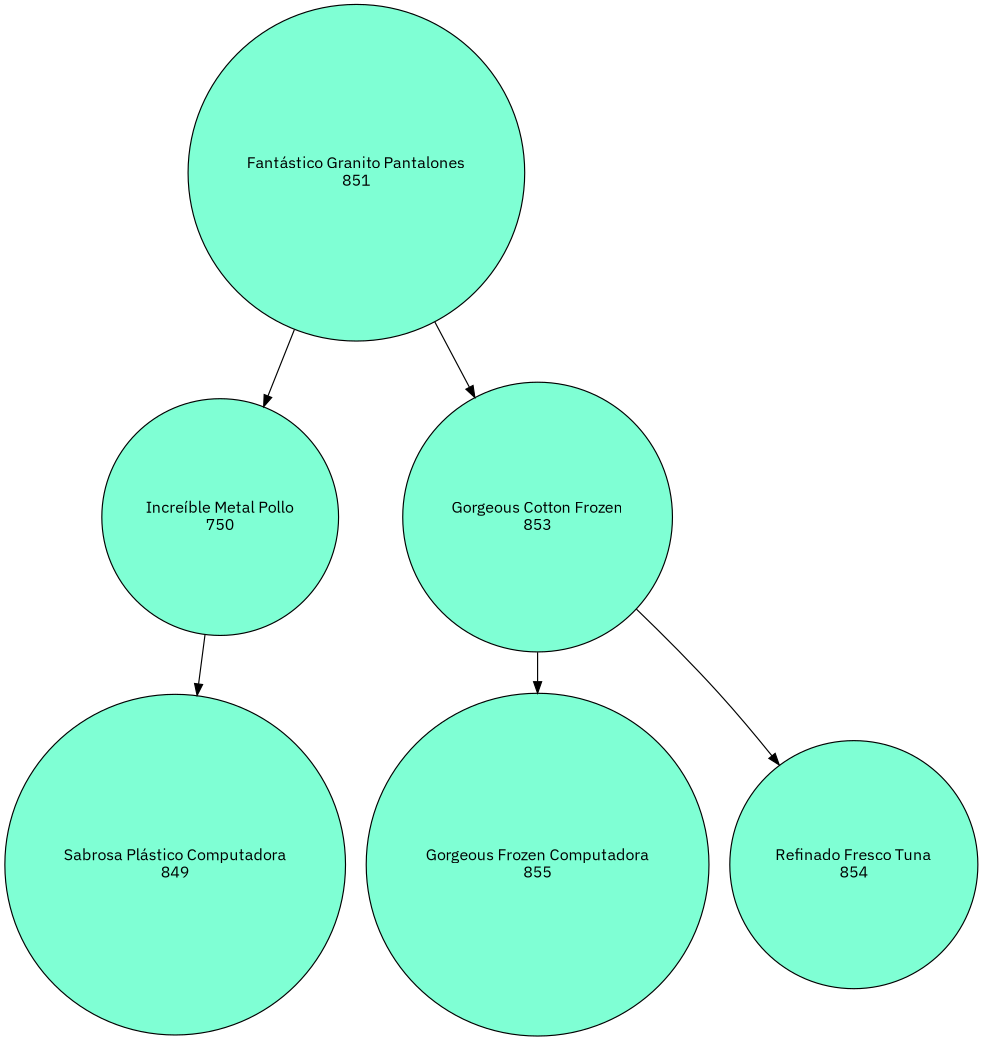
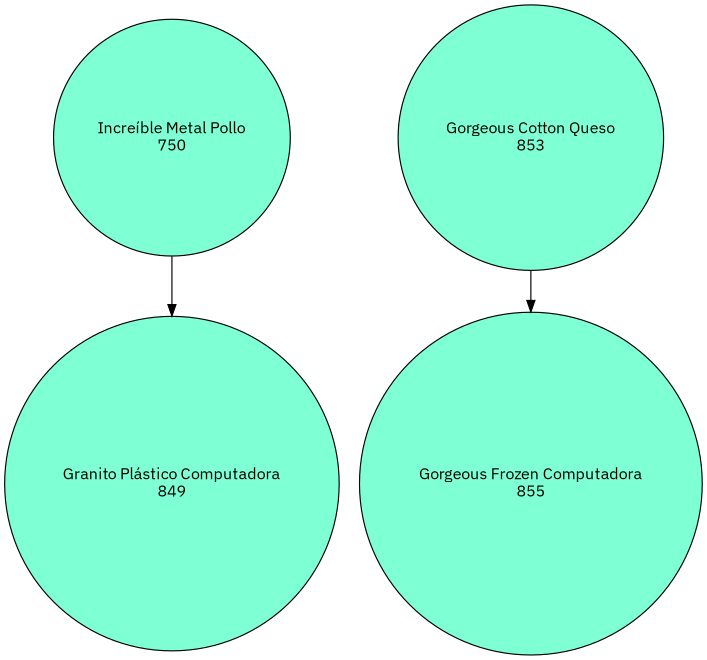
(356, 173) -> none
(538, 517) -> (531, 138)
(175, 865) -> (172, 484)
(854, 865) -> none
